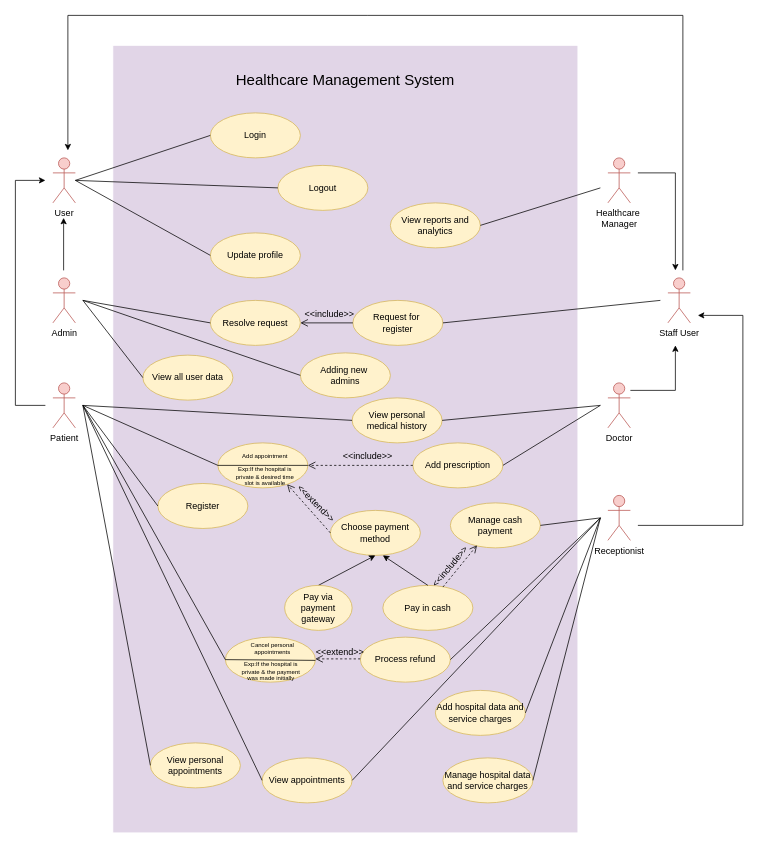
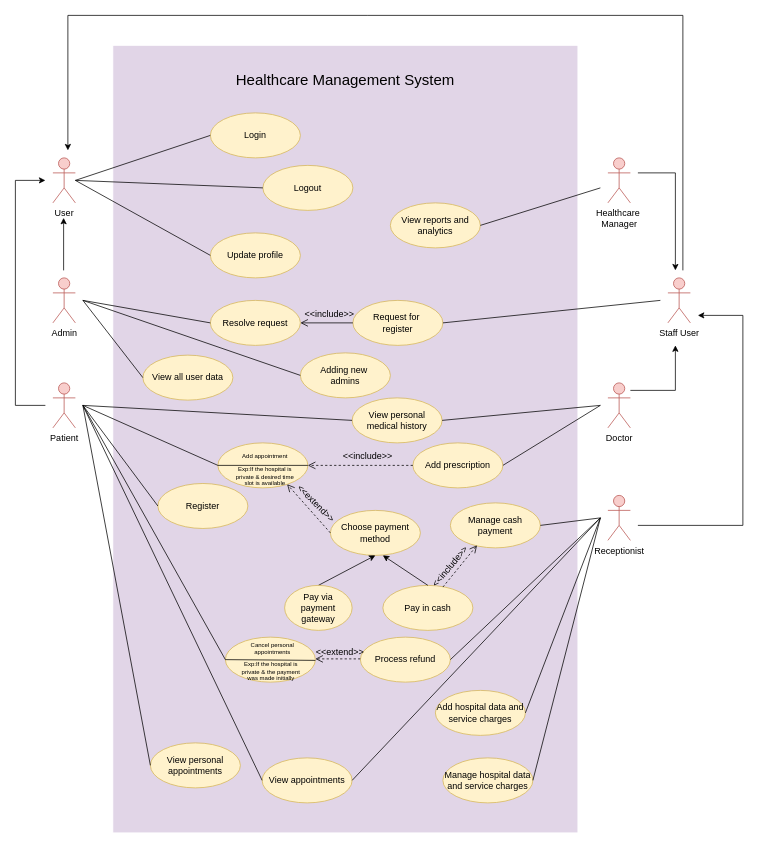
(323, 188) -> (308, 188)
